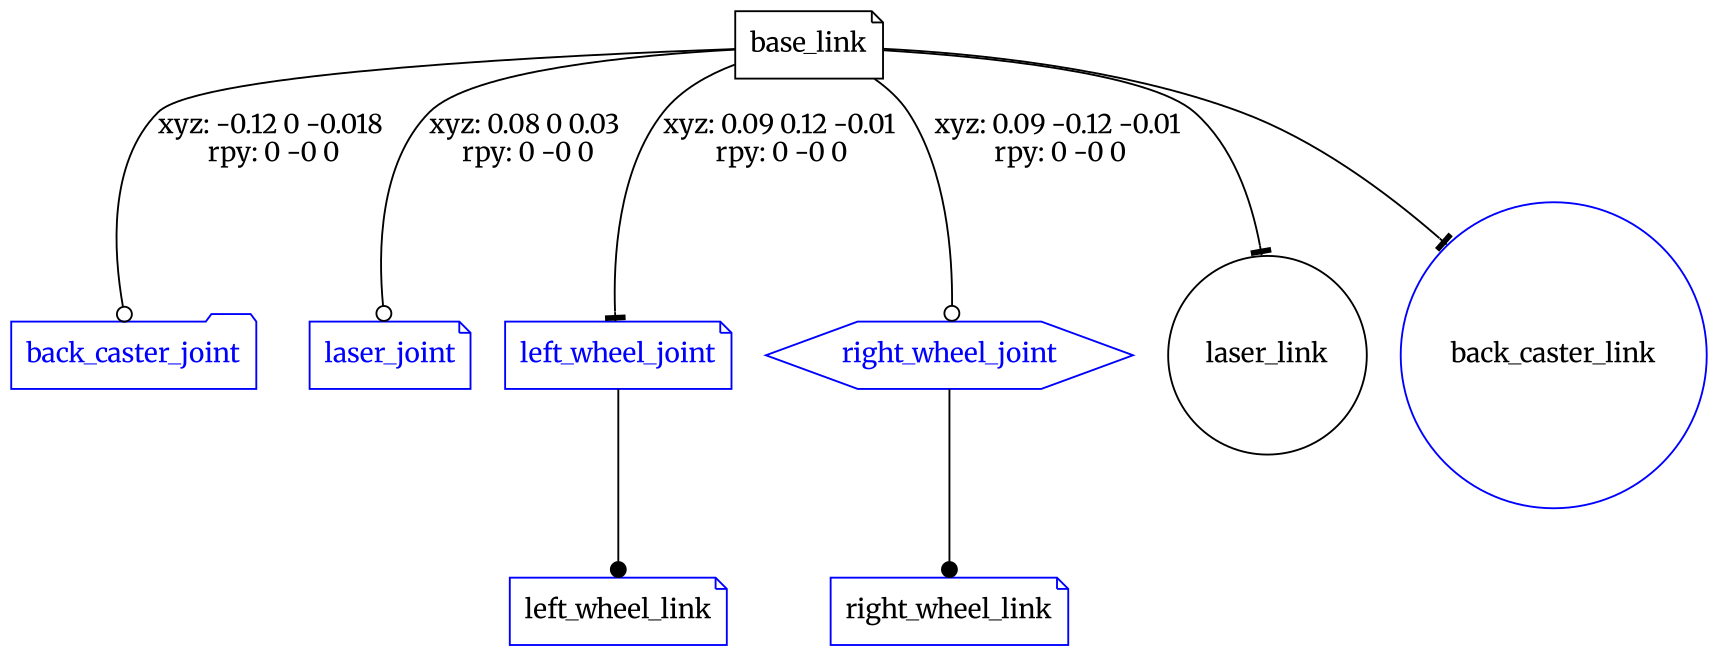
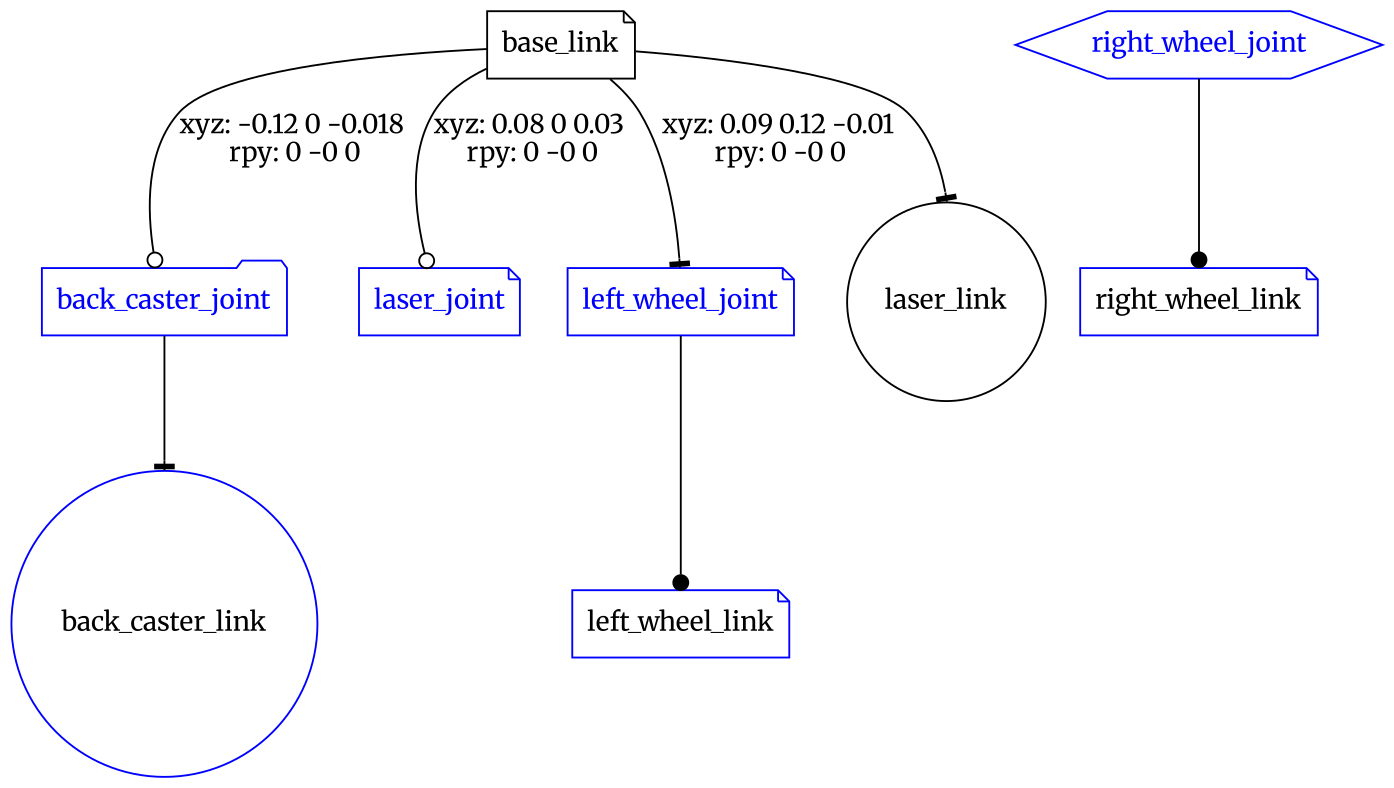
(1194, 97) -> (164, 398)
(938, 183) -> none
